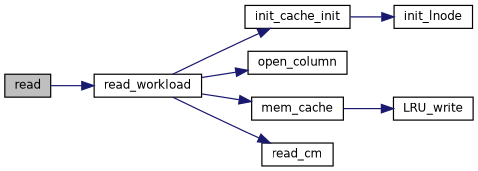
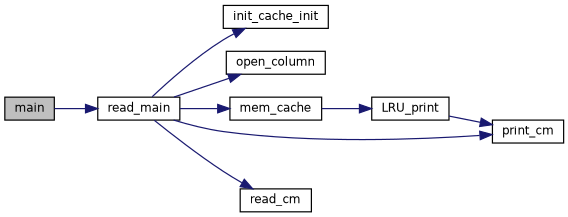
(433, 17) -> none
(28, 86) -> (30, 109)
(148, 86) -> (139, 109)
(433, 109) -> (410, 109)
none -> (528, 132)
